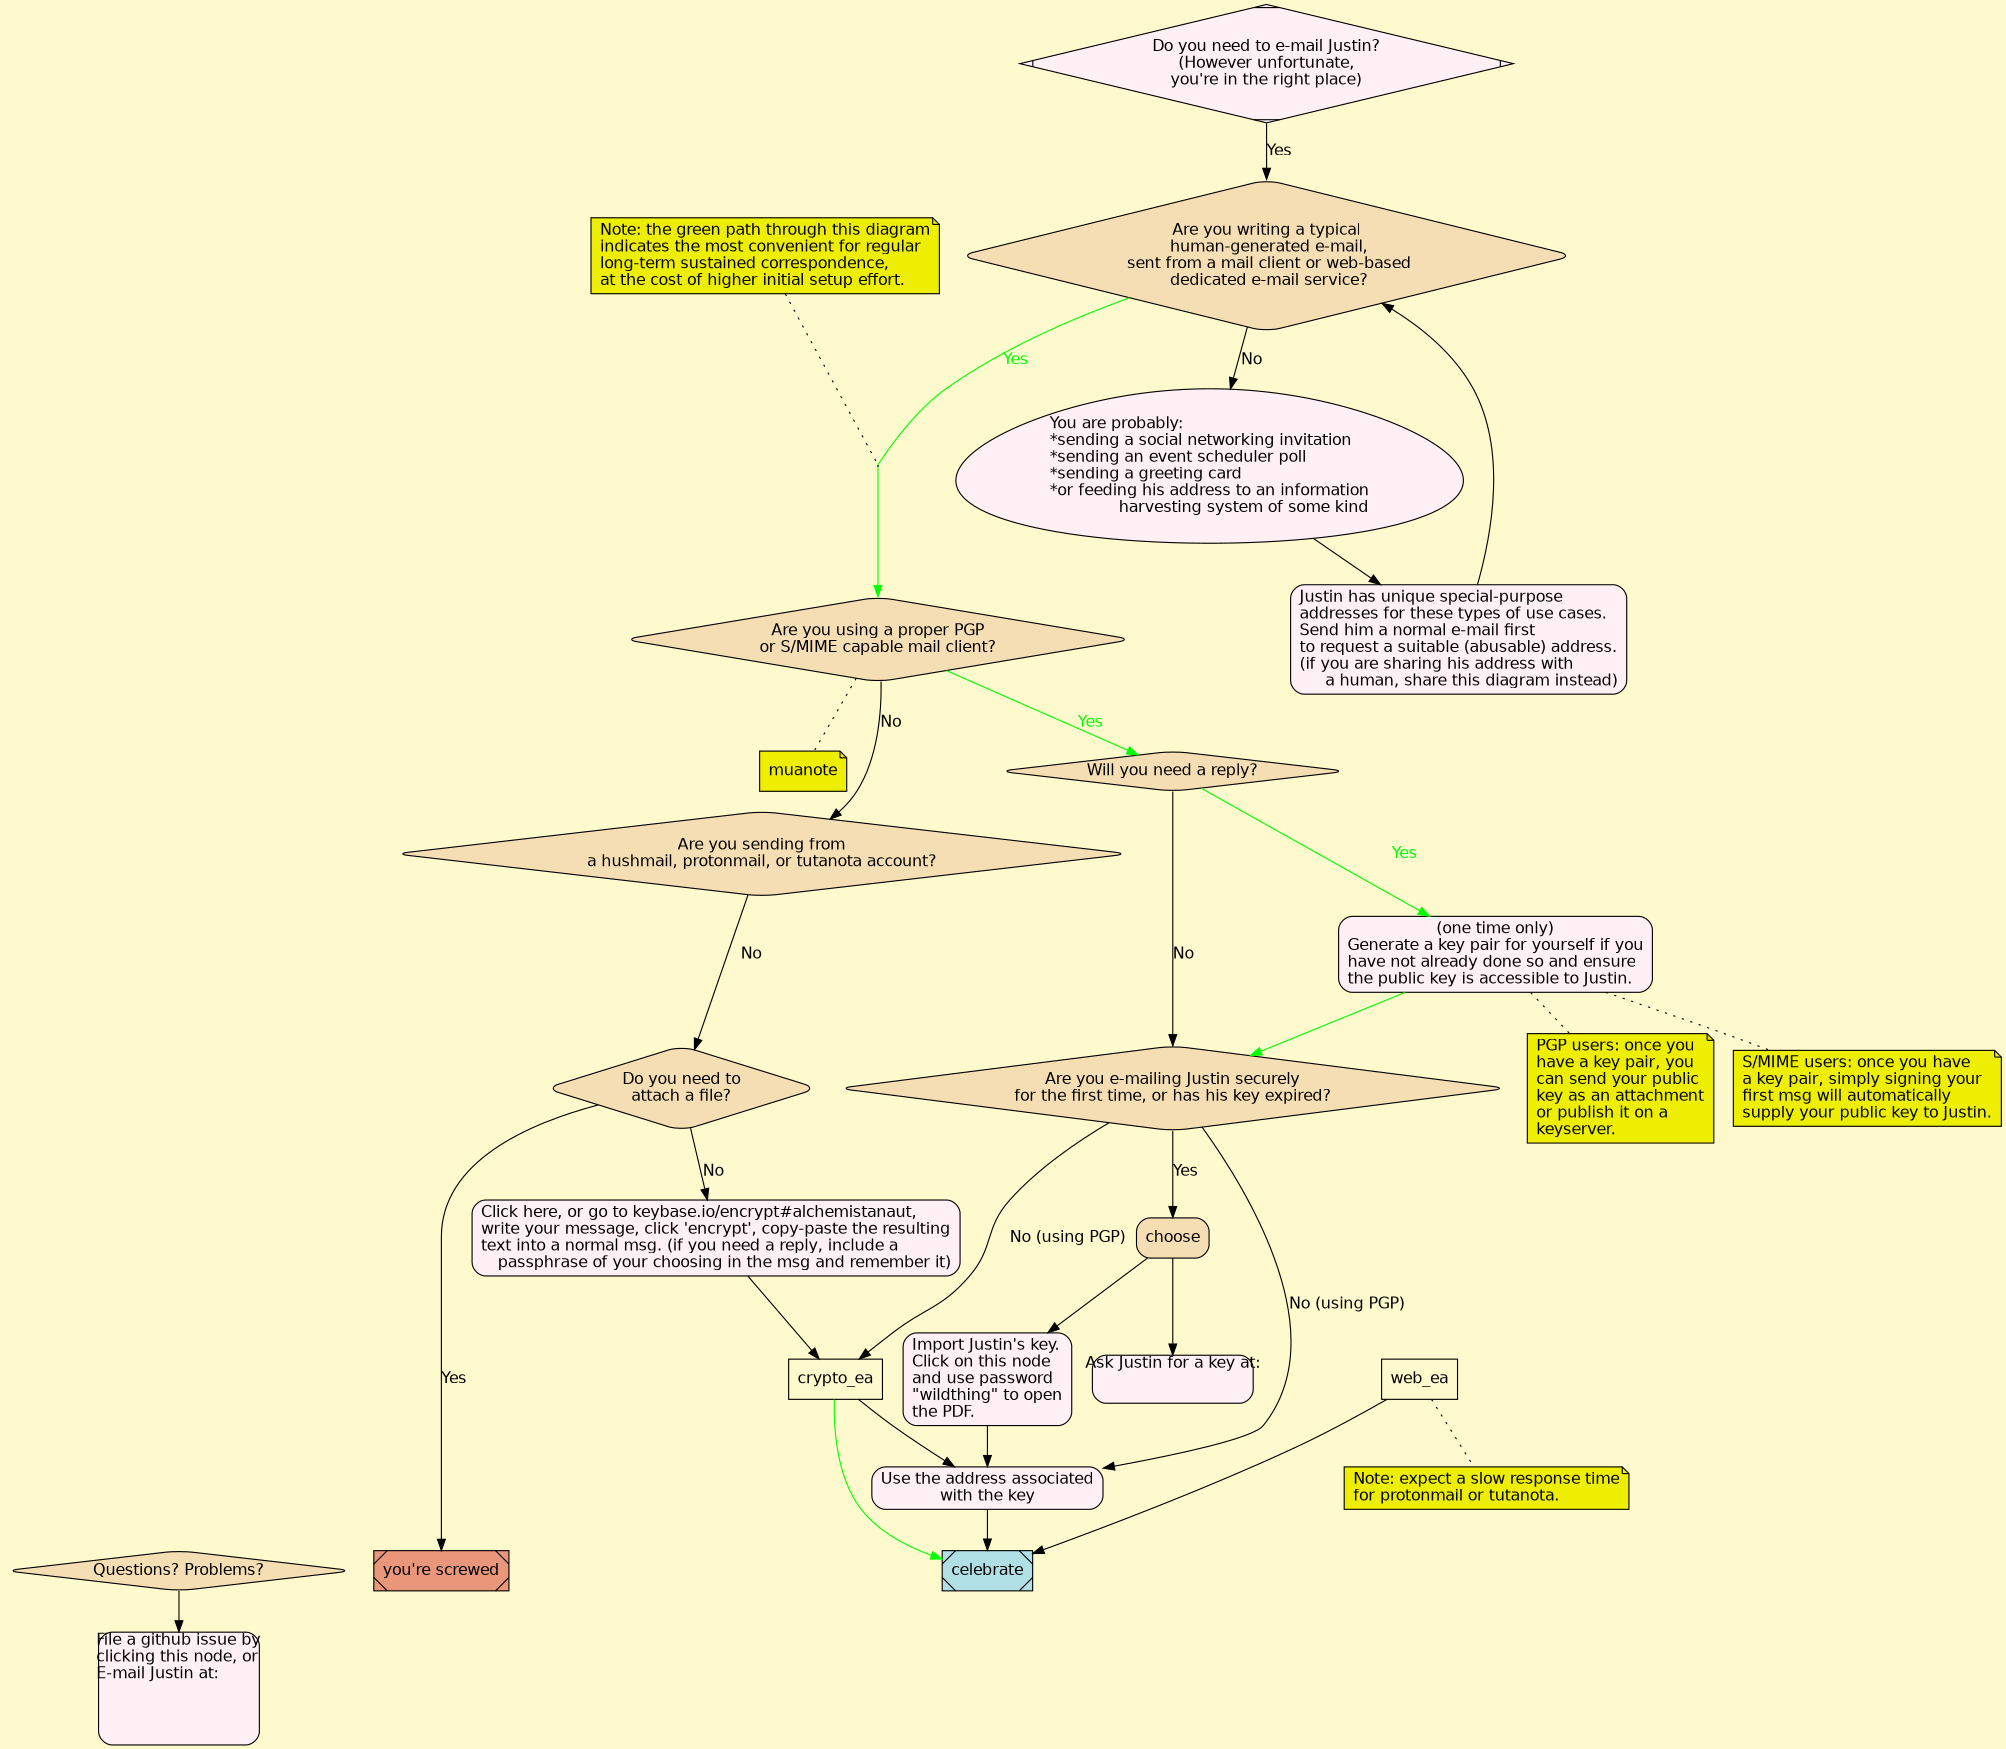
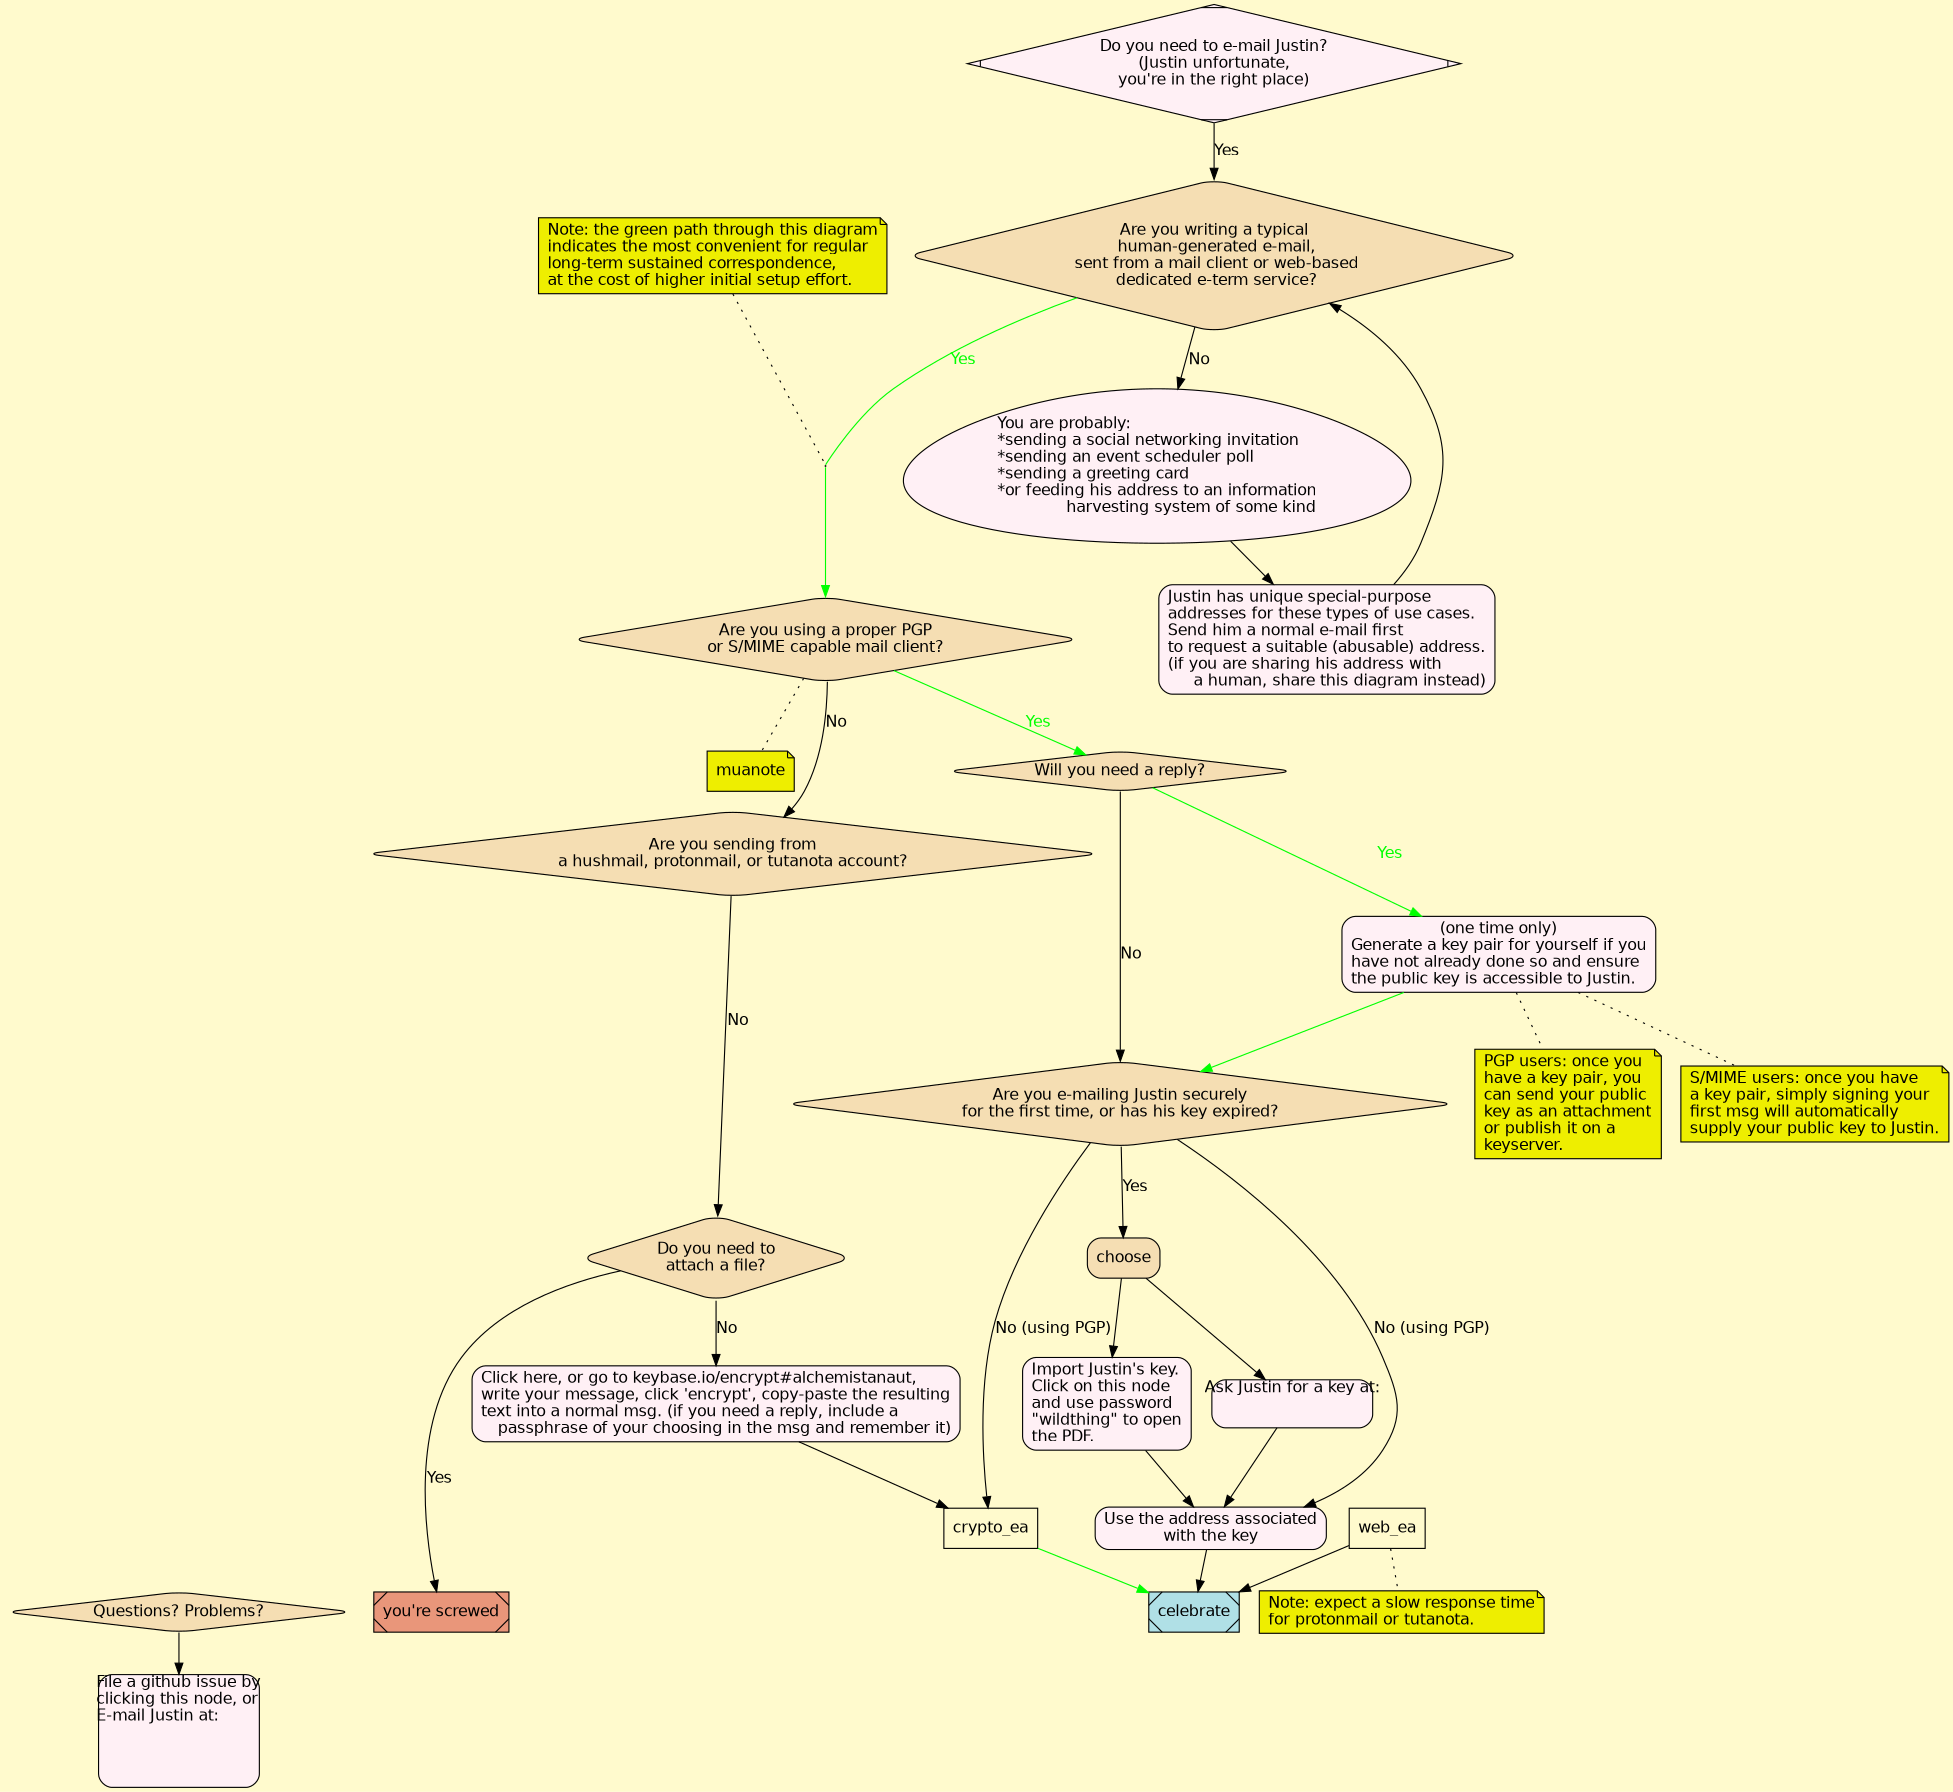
(1267, 63) -> (1214, 63)
(1267, 280) -> (1214, 280)
(901, 1431) -> (1254, 1462)
